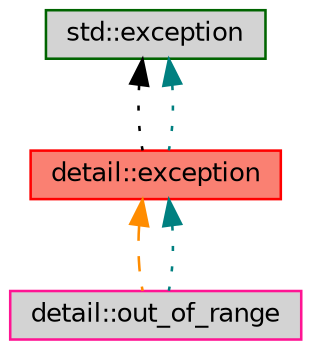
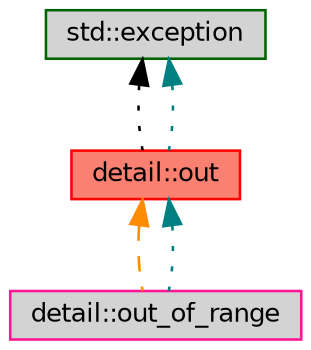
(156, 175) -> (156, 175)
